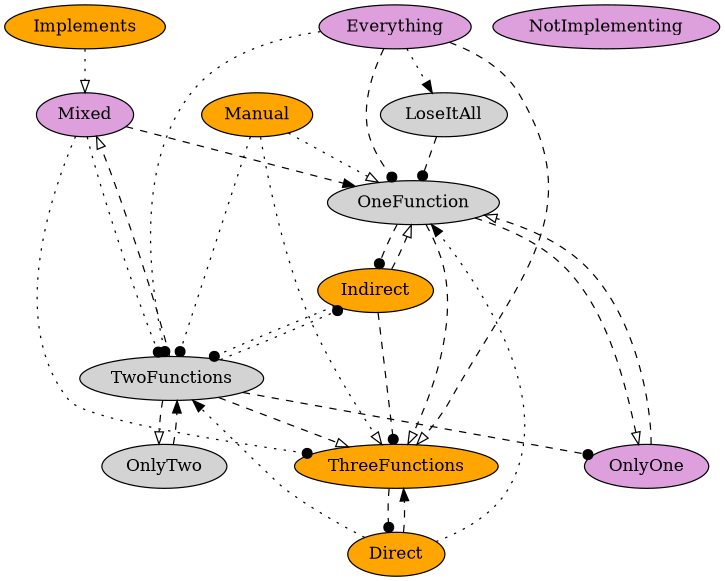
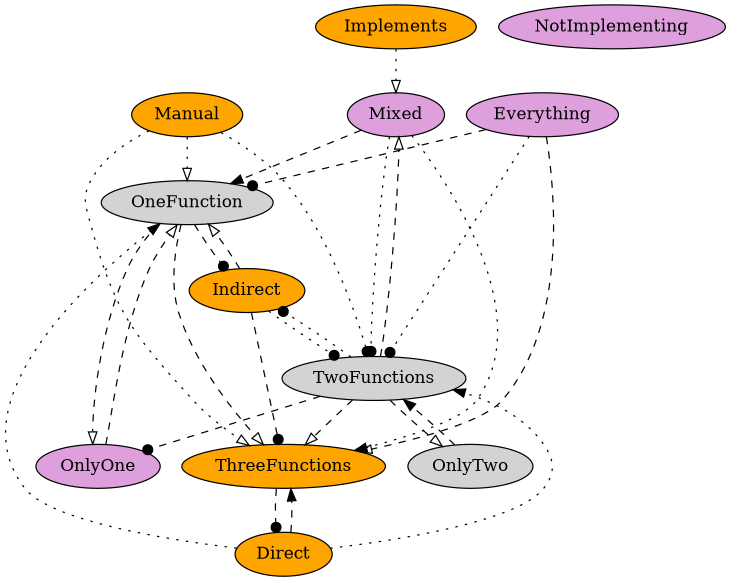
(444, 115) -> none
(60, 385) -> (496, 320)
